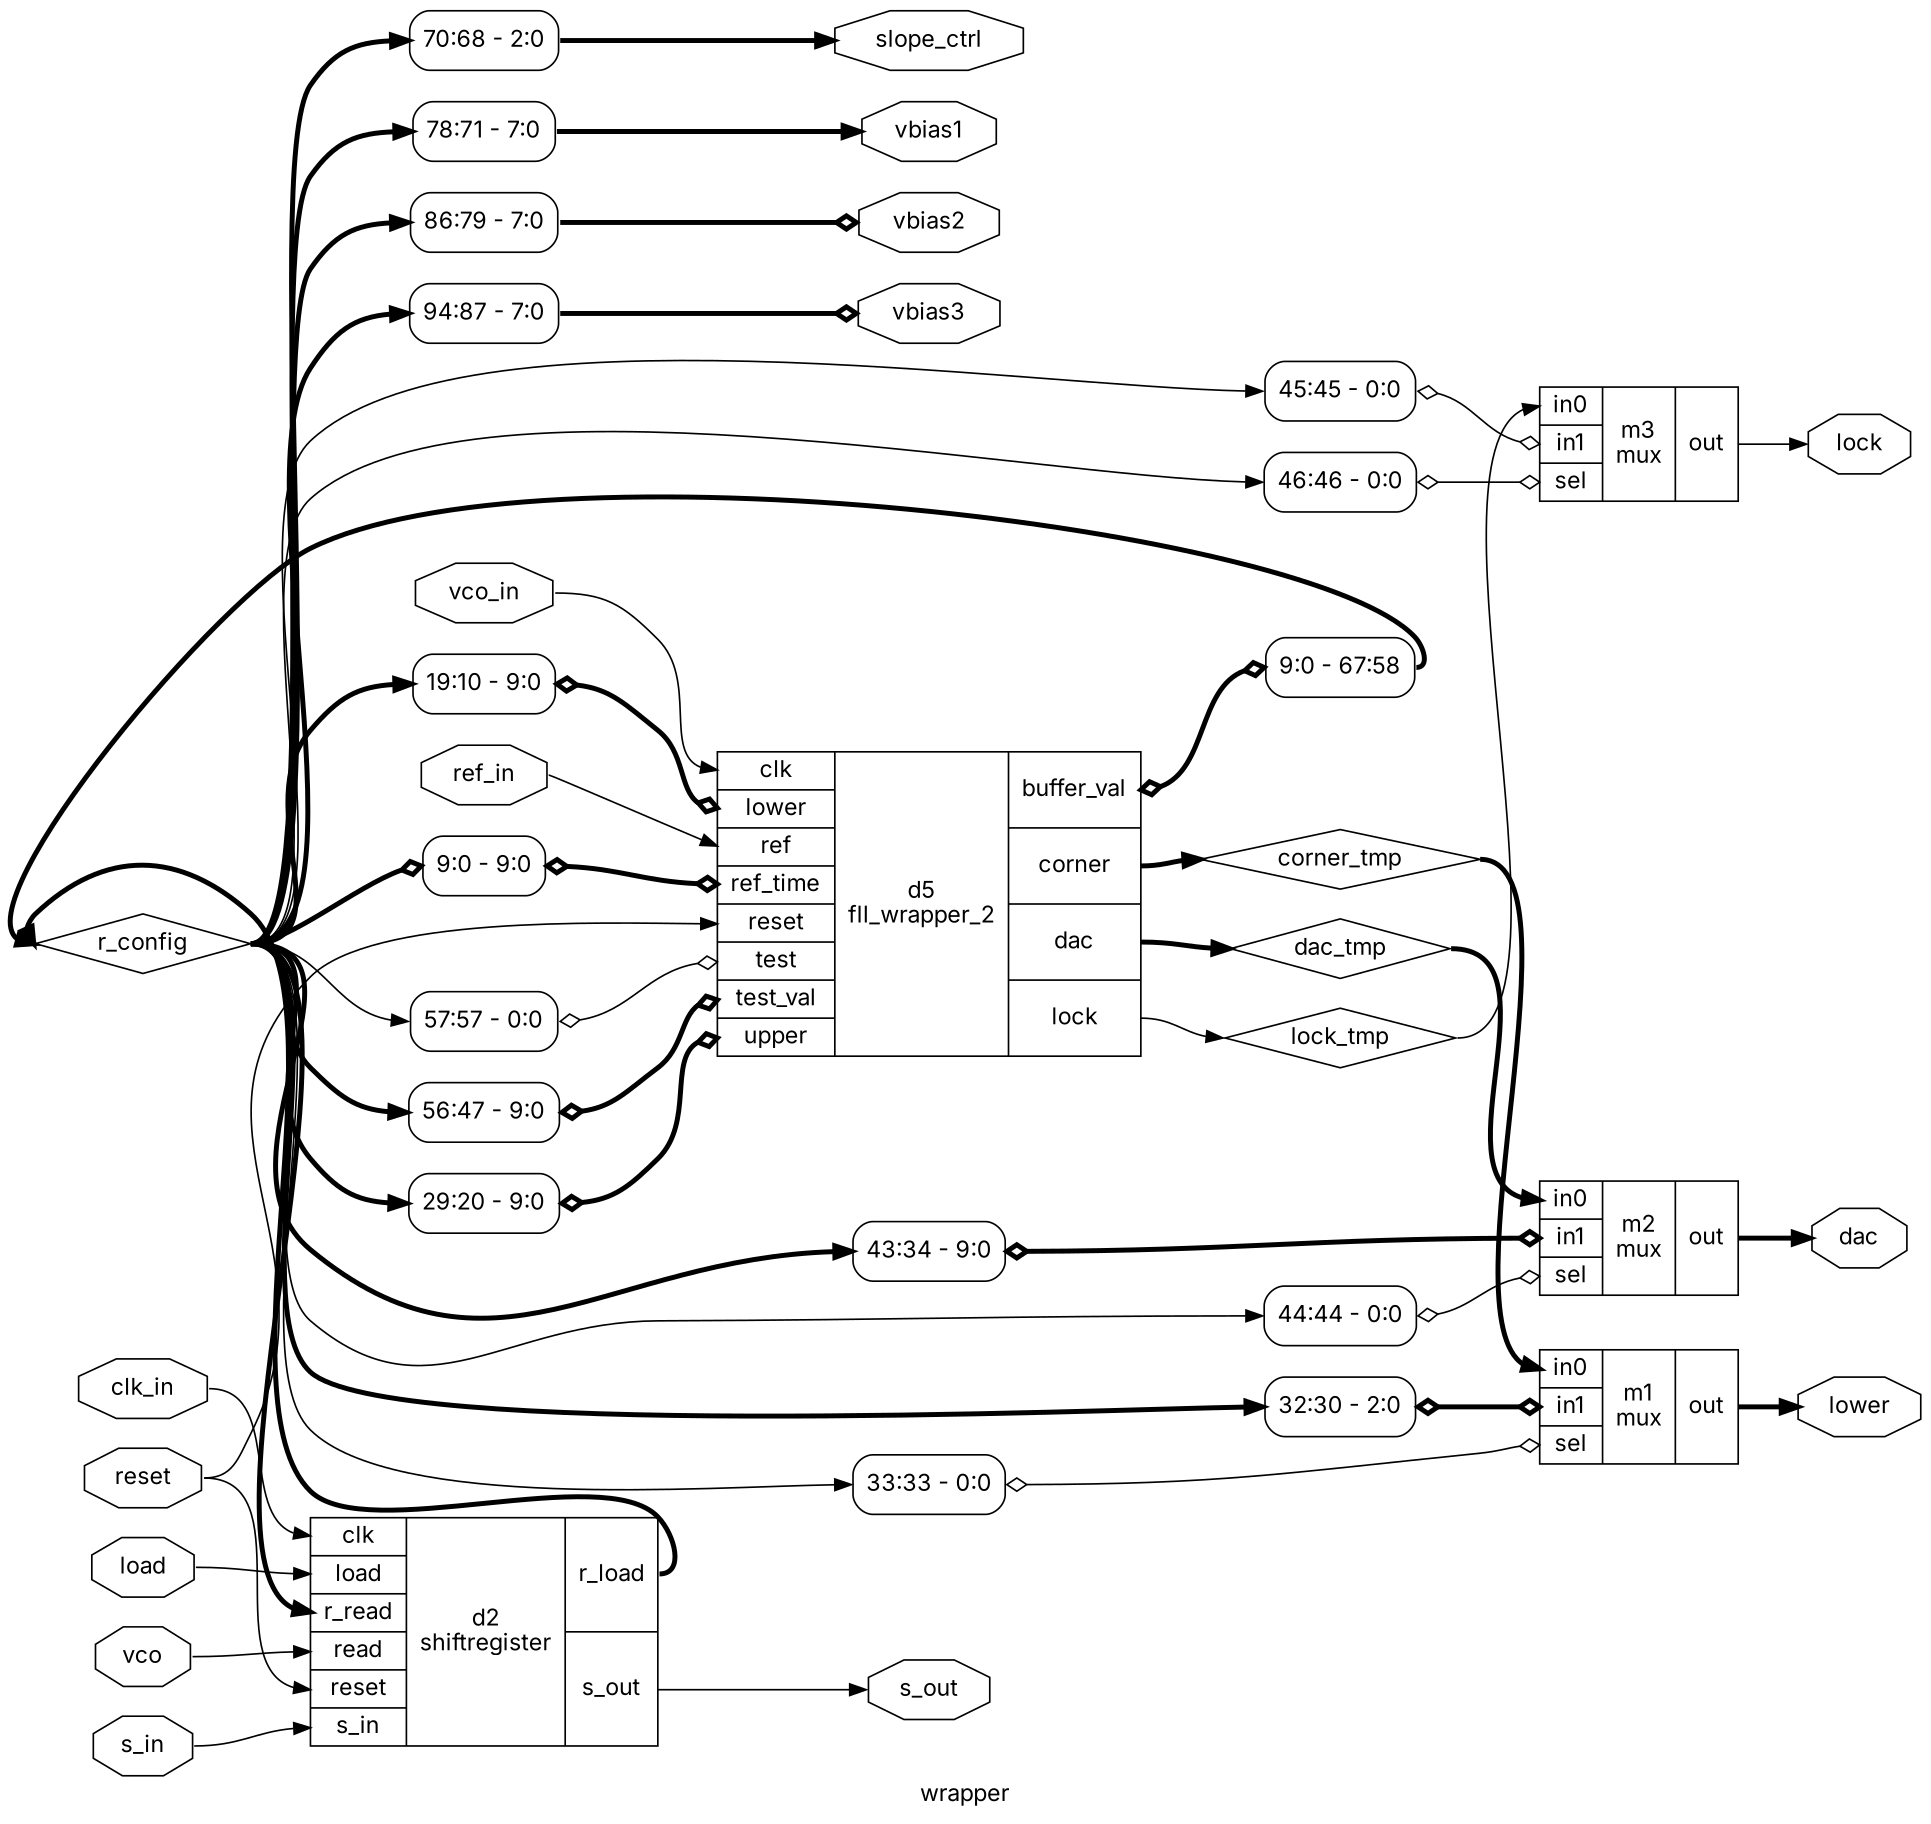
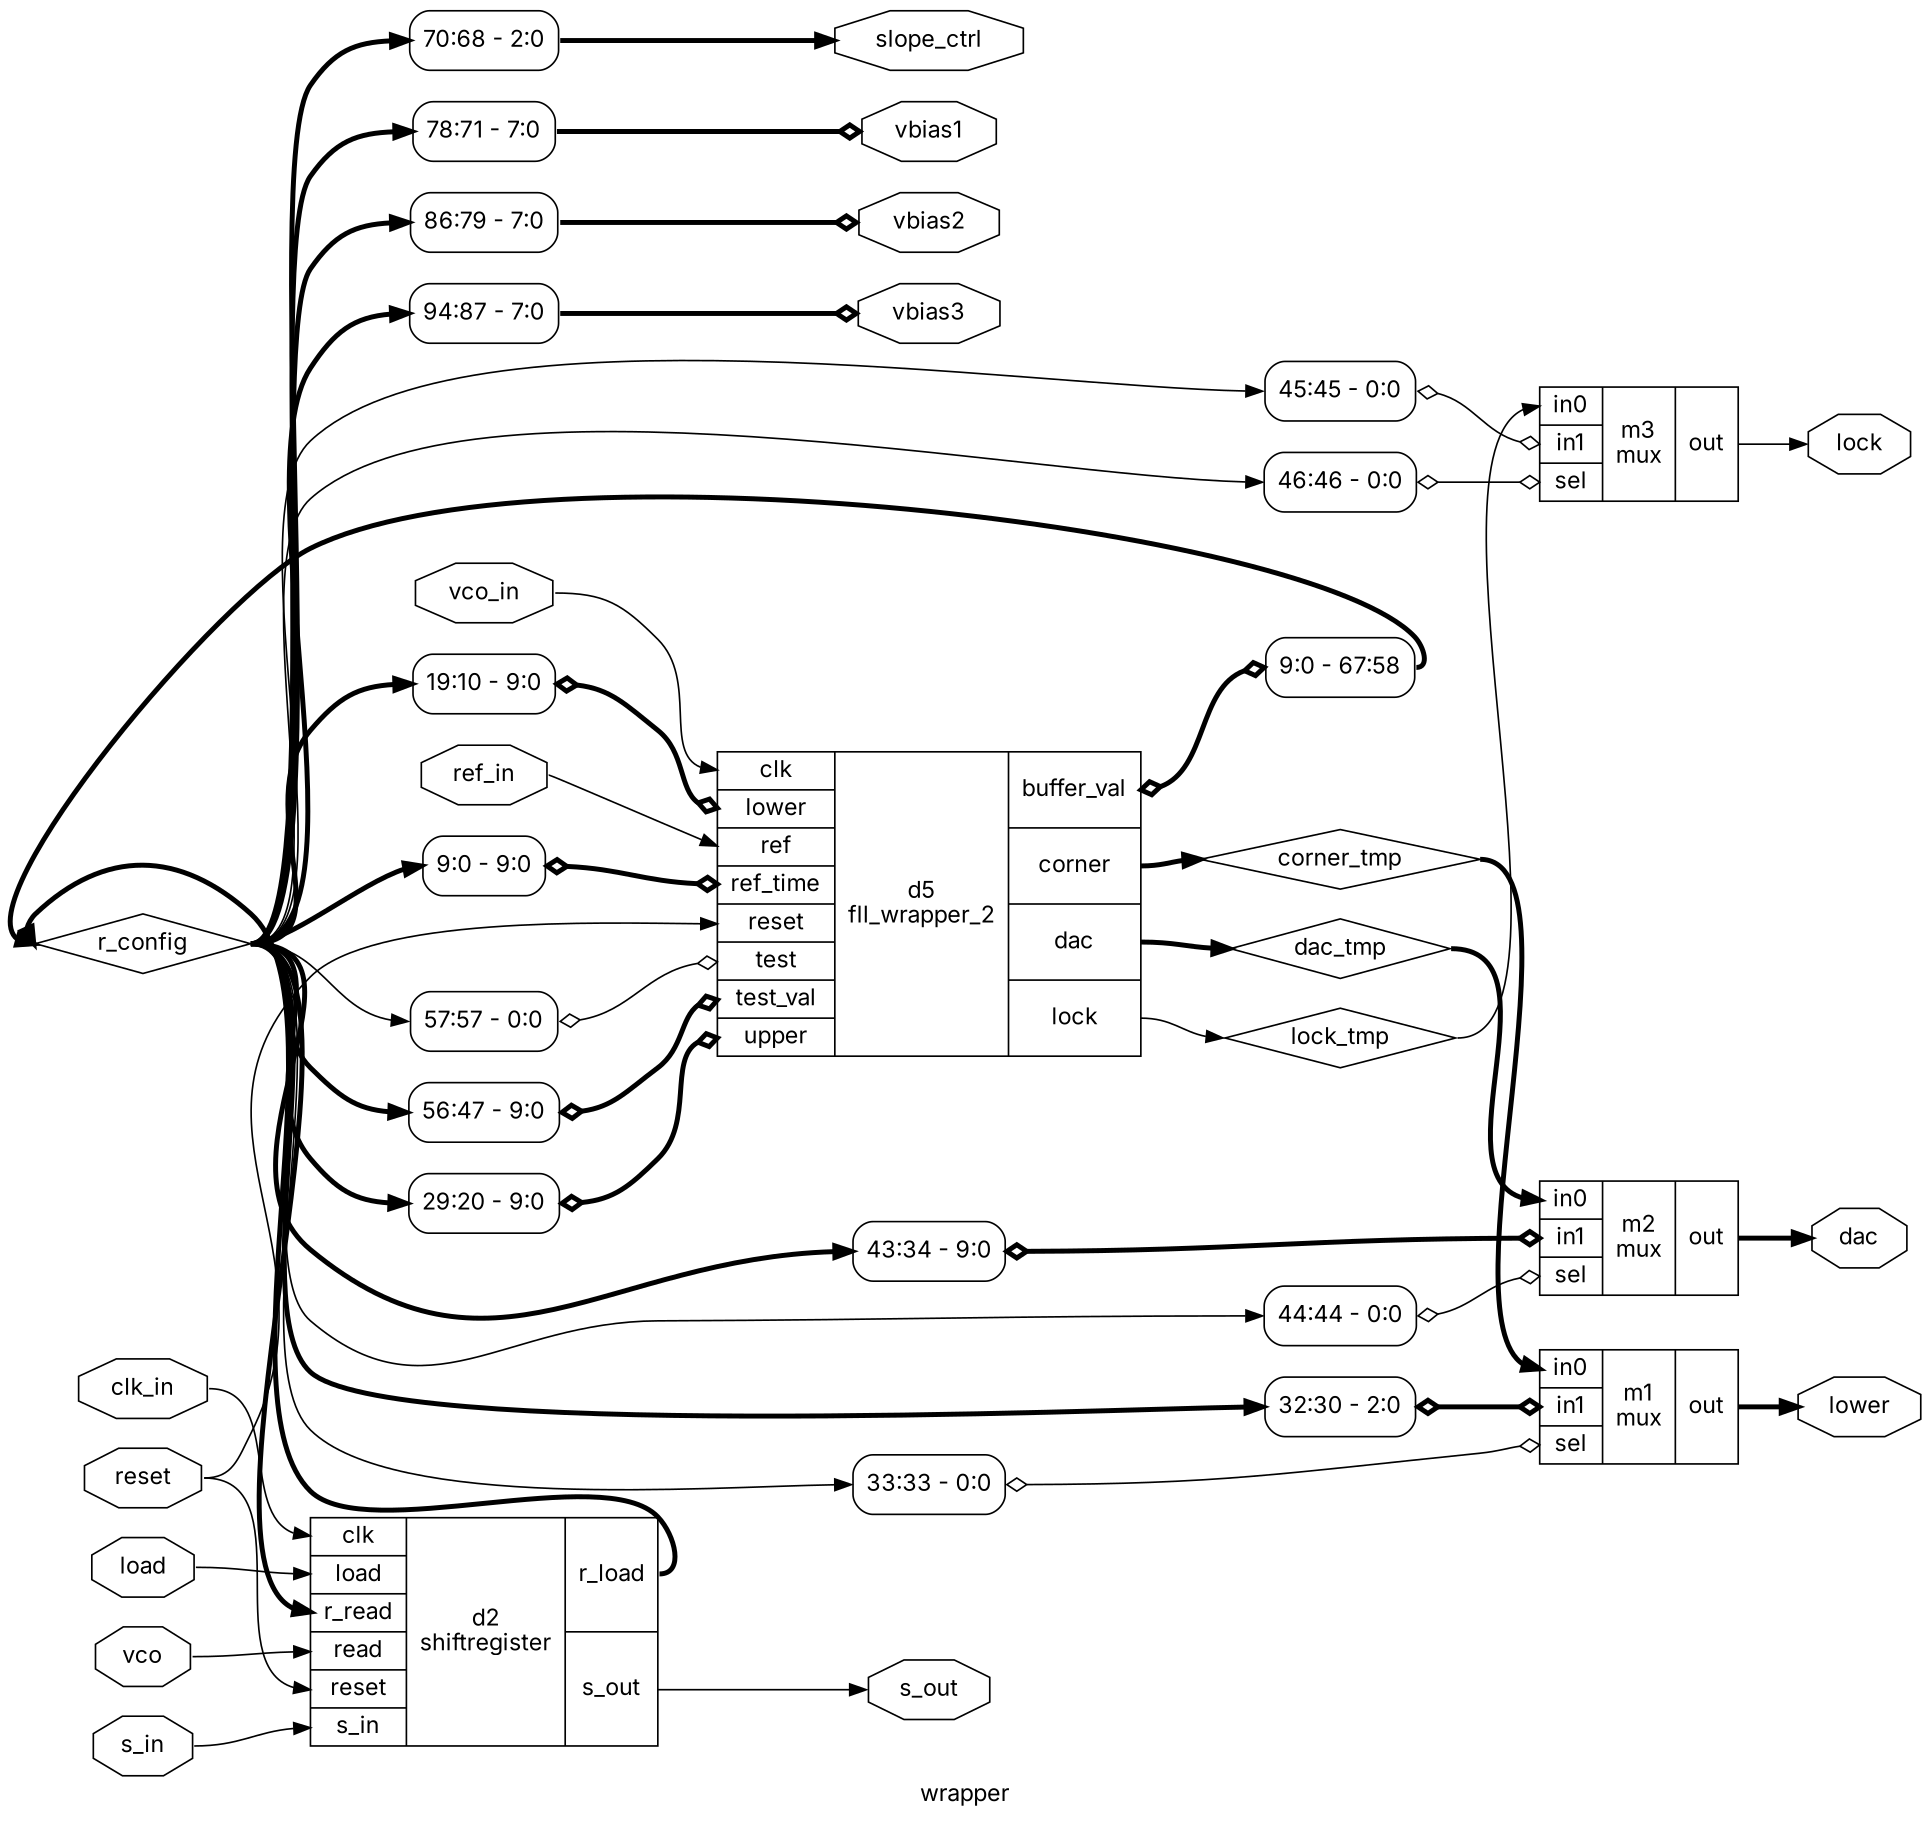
(700, 132) -> (698, 132)
(327, 910) -> (329, 909)
